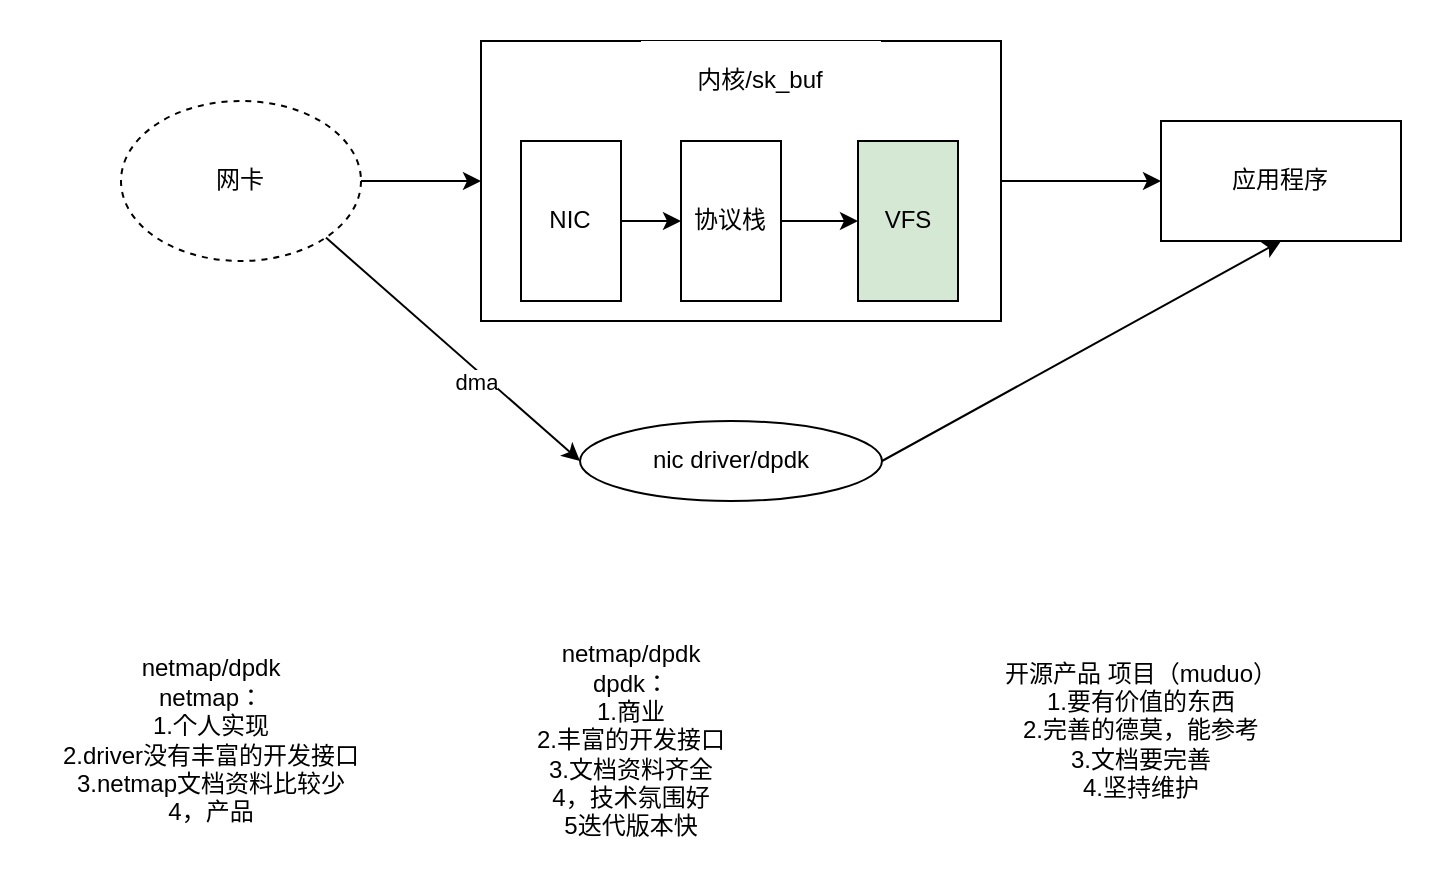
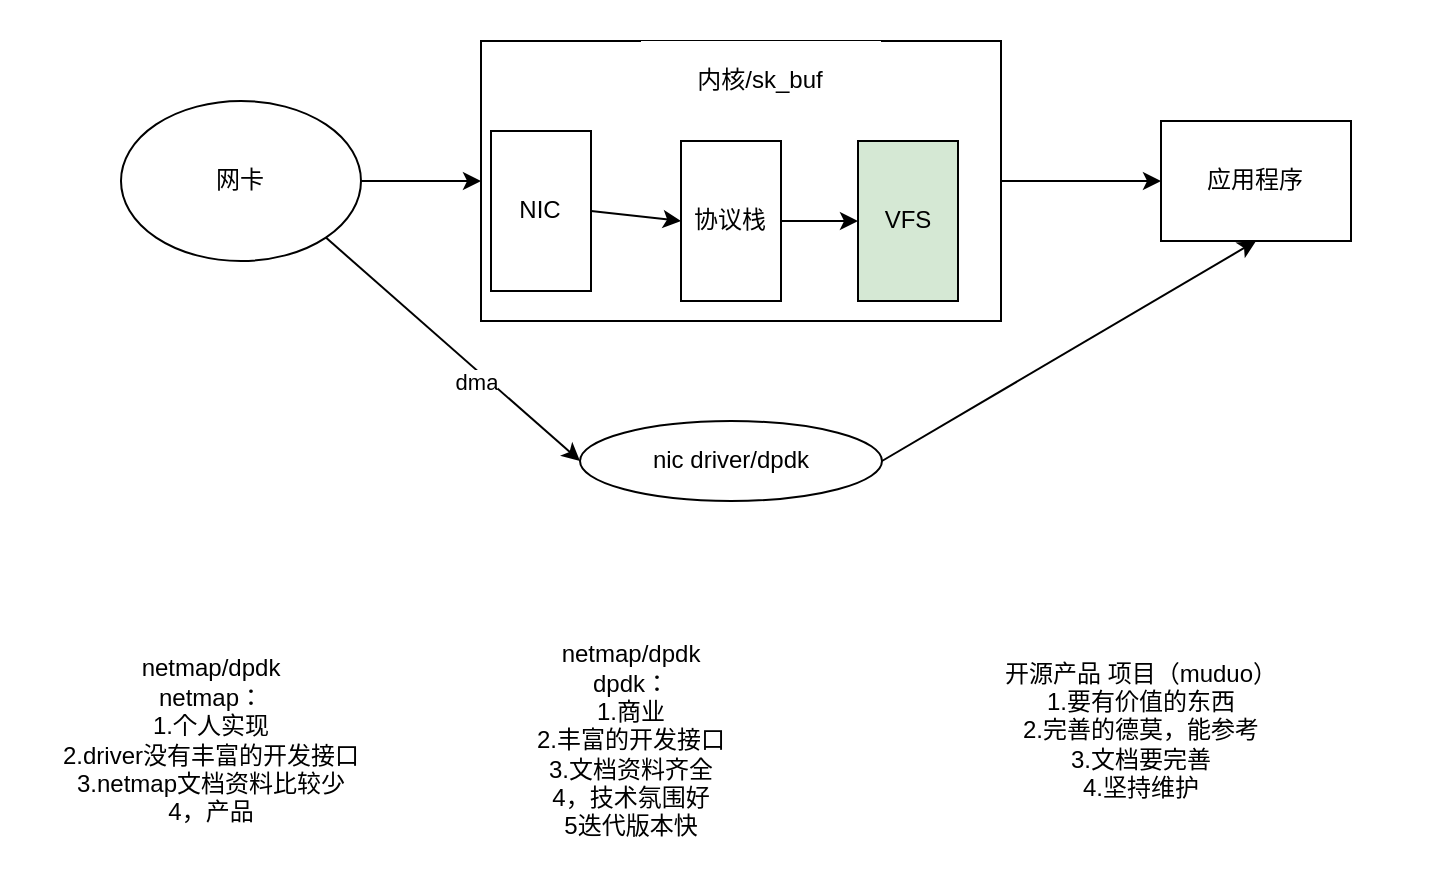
(241, 181) -> (241, 181)
(1281, 181) -> (1256, 181)
(571, 221) -> (541, 211)
